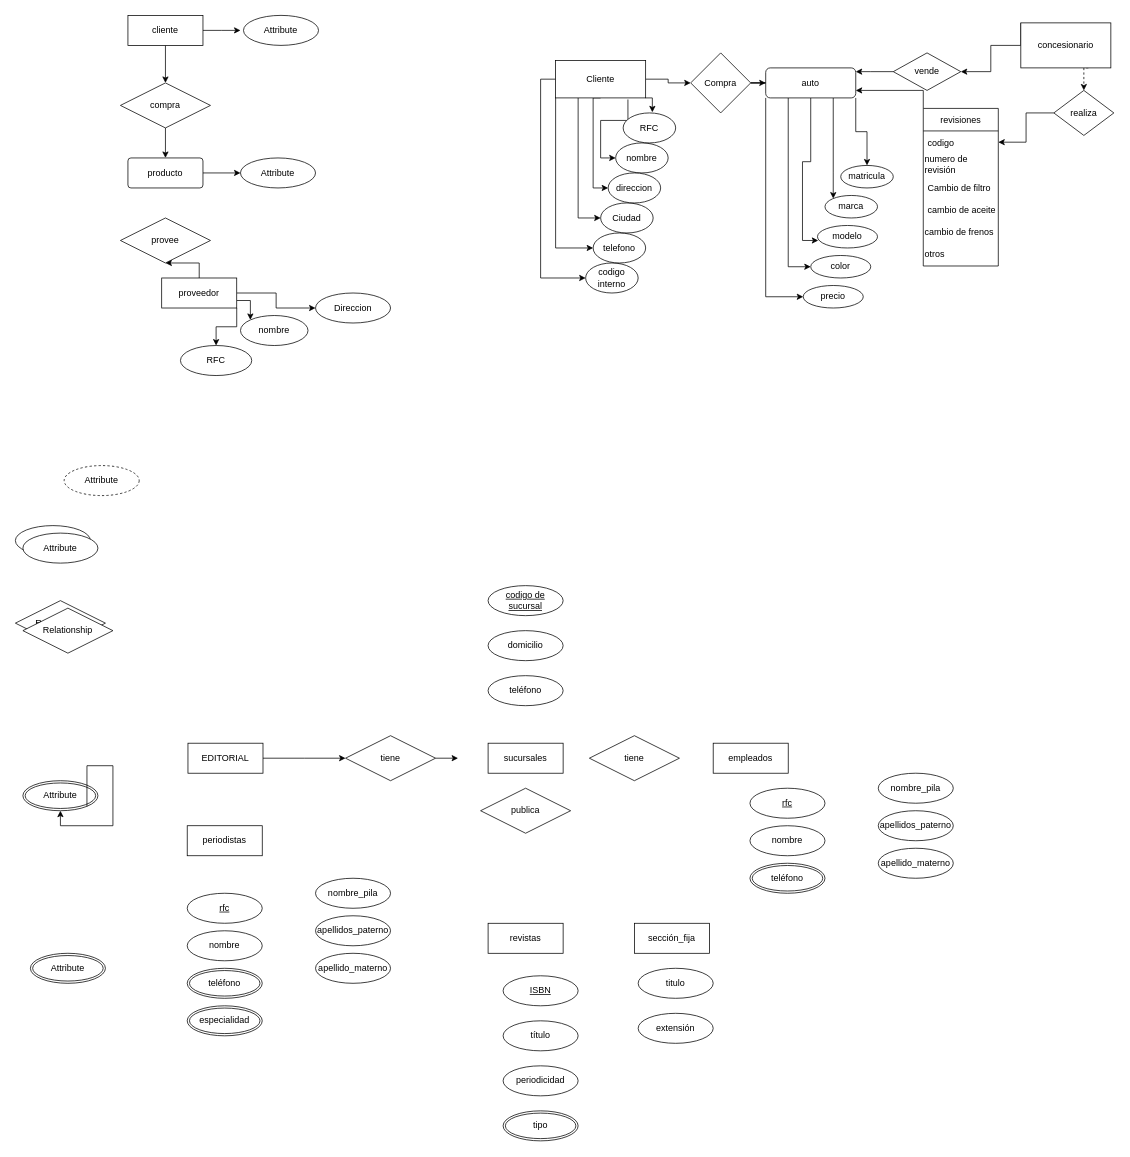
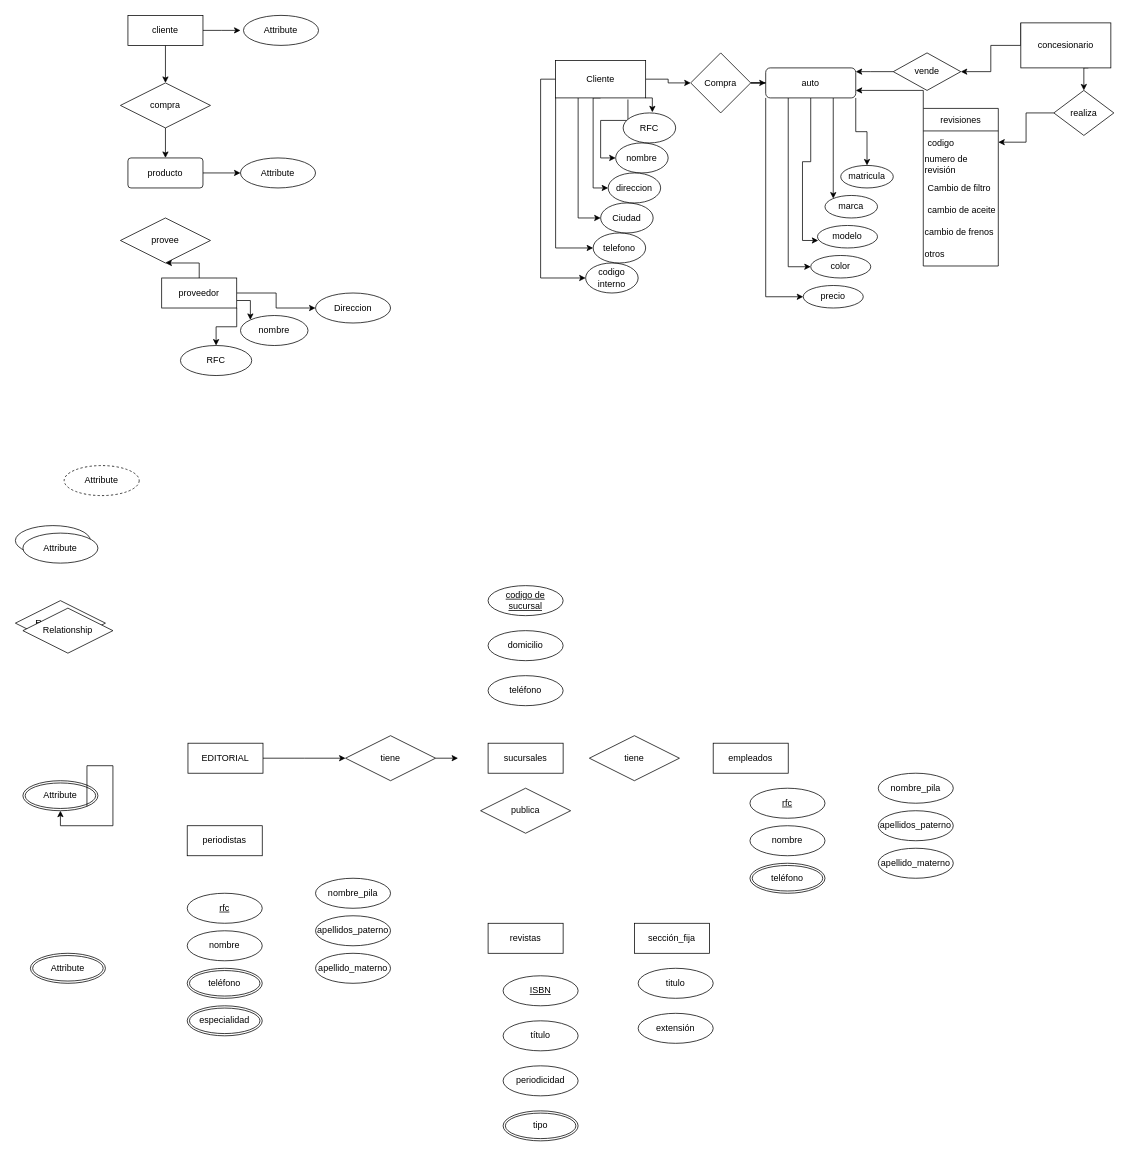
(1083, 76) -> (1083, 76)
